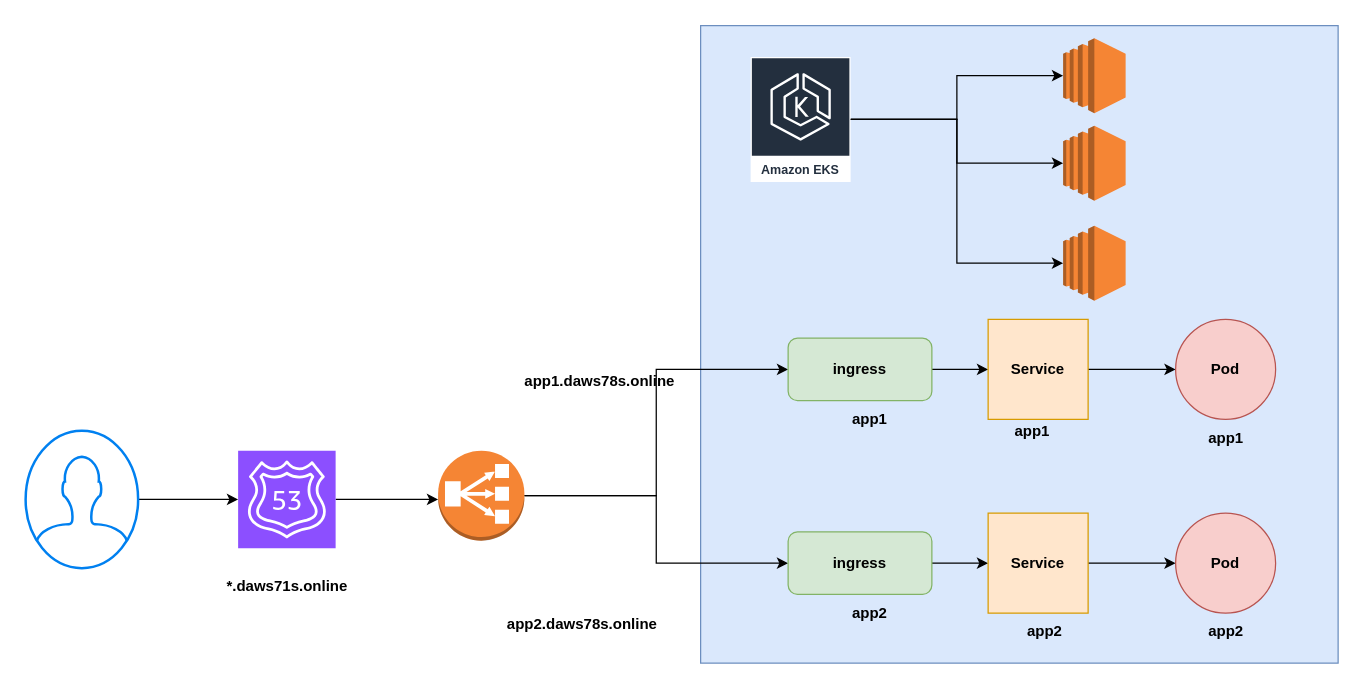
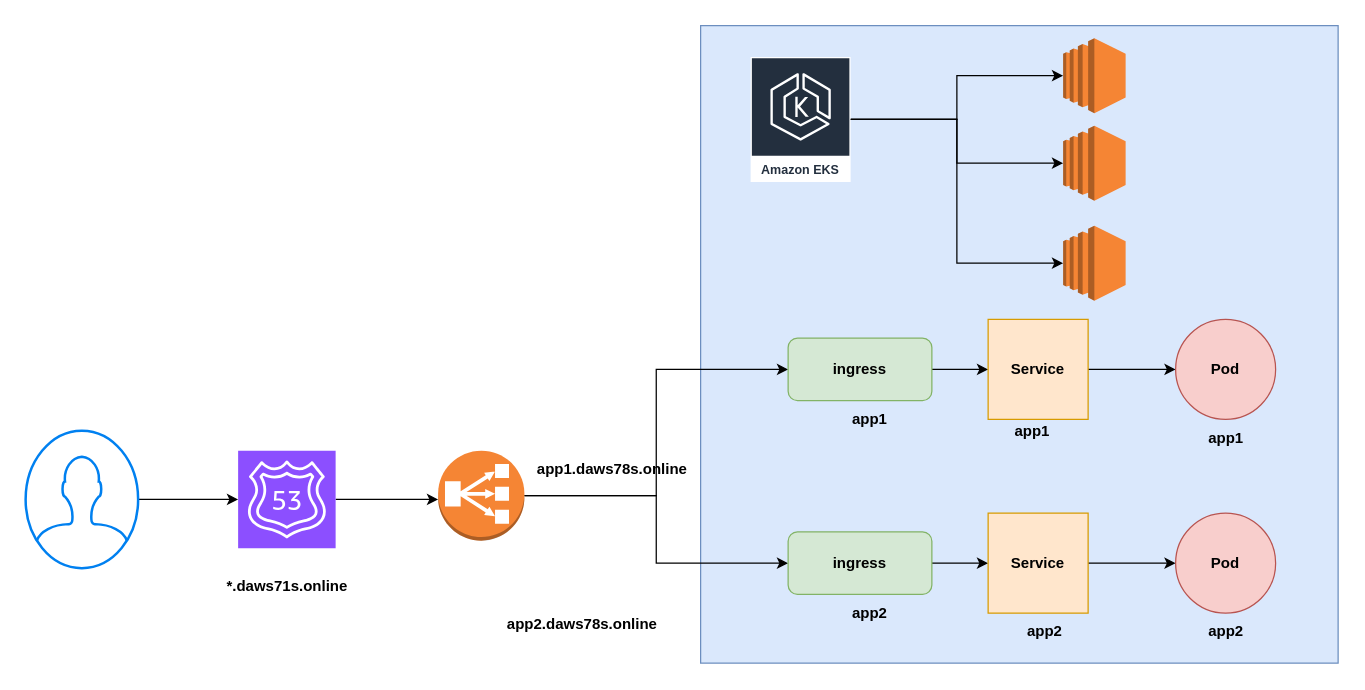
(599, 382) -> (612, 469)
